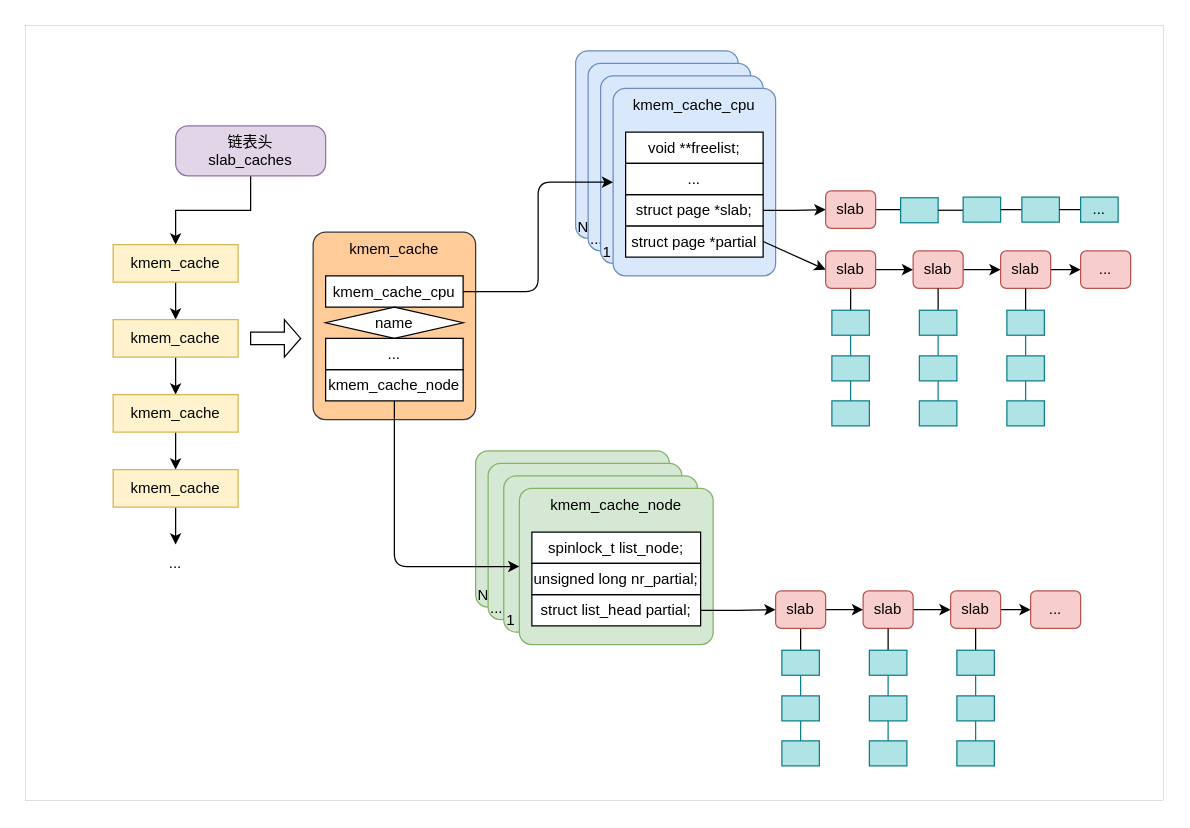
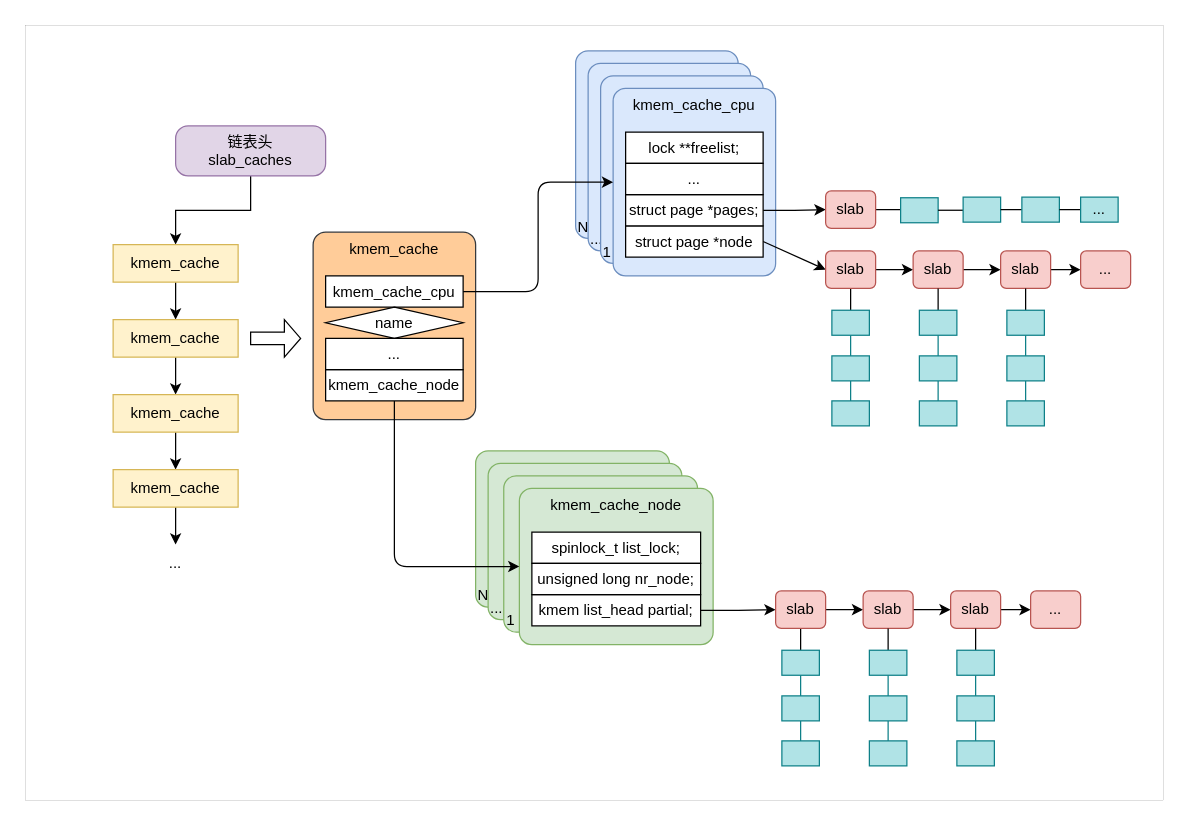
(694, 148) -> (694, 148)
(694, 211) -> (694, 211)
(694, 242) -> (694, 242)
(616, 548) -> (616, 548)
(616, 579) -> (616, 579)
(616, 611) -> (616, 611)
